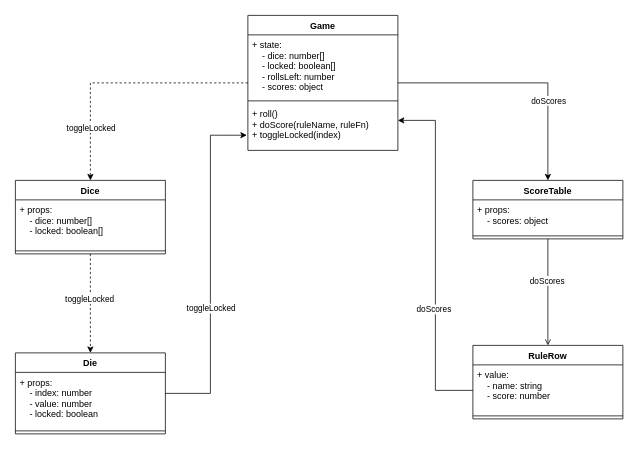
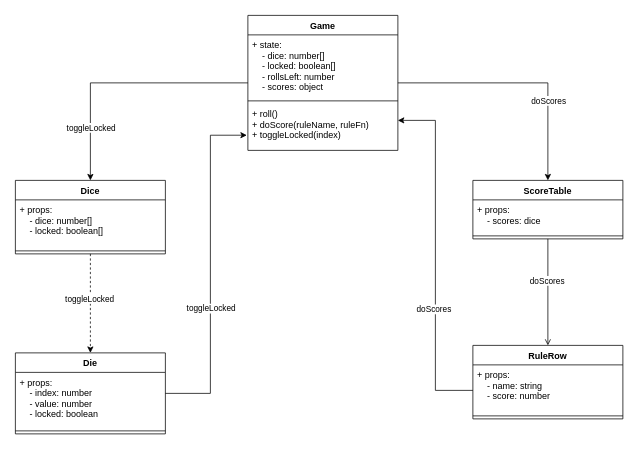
(148, 83) -> (148, 83)
(495, 210) -> (495, 210)
(494, 375) -> (495, 375)
